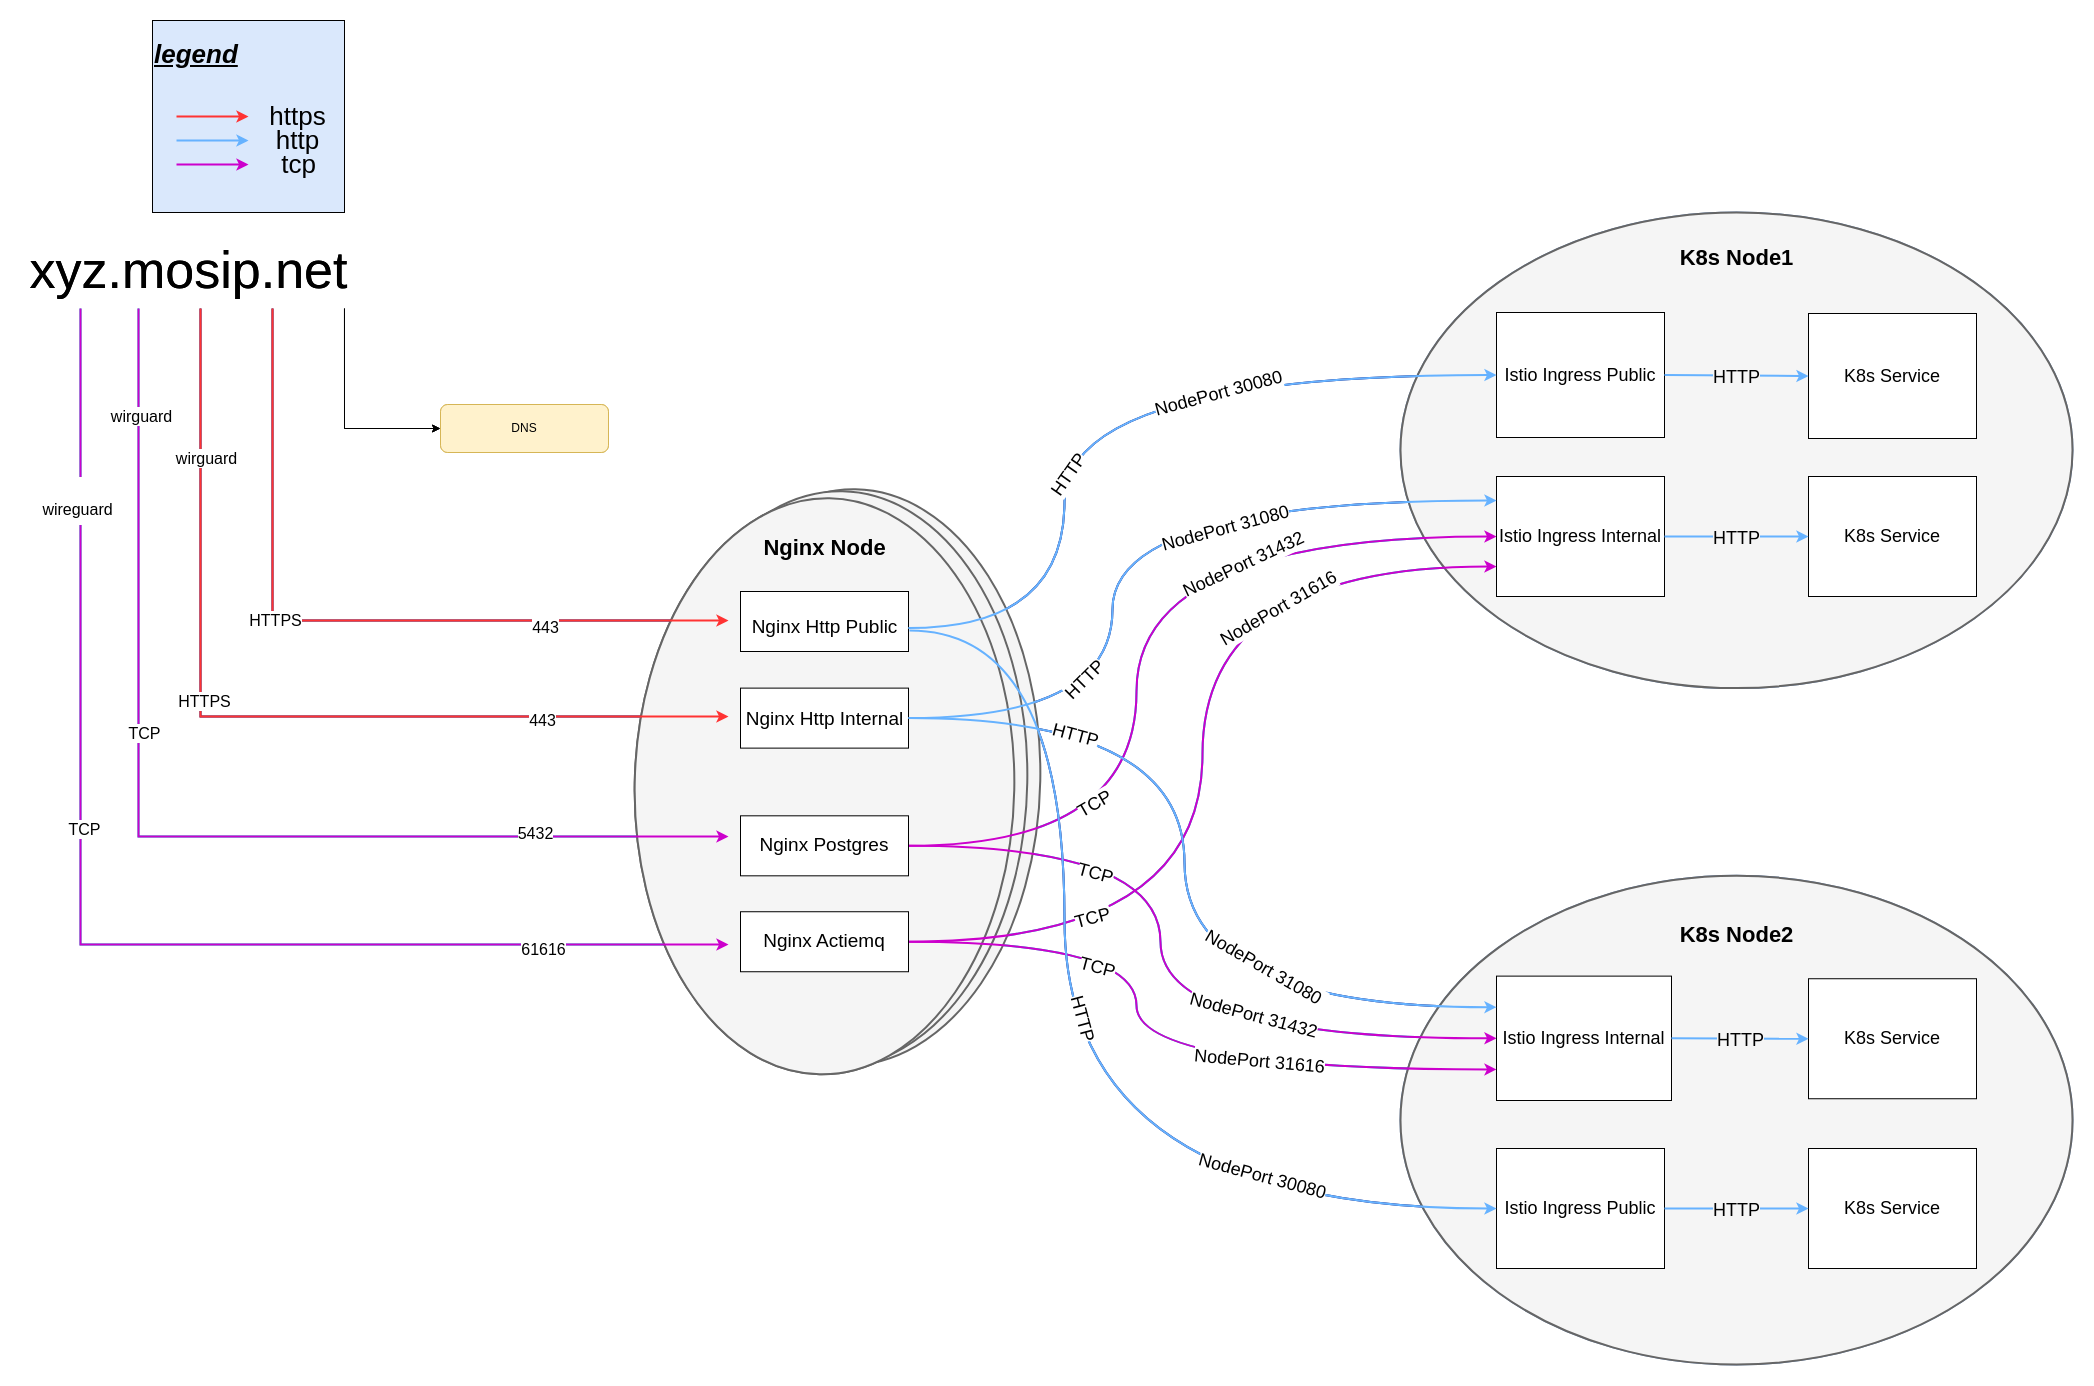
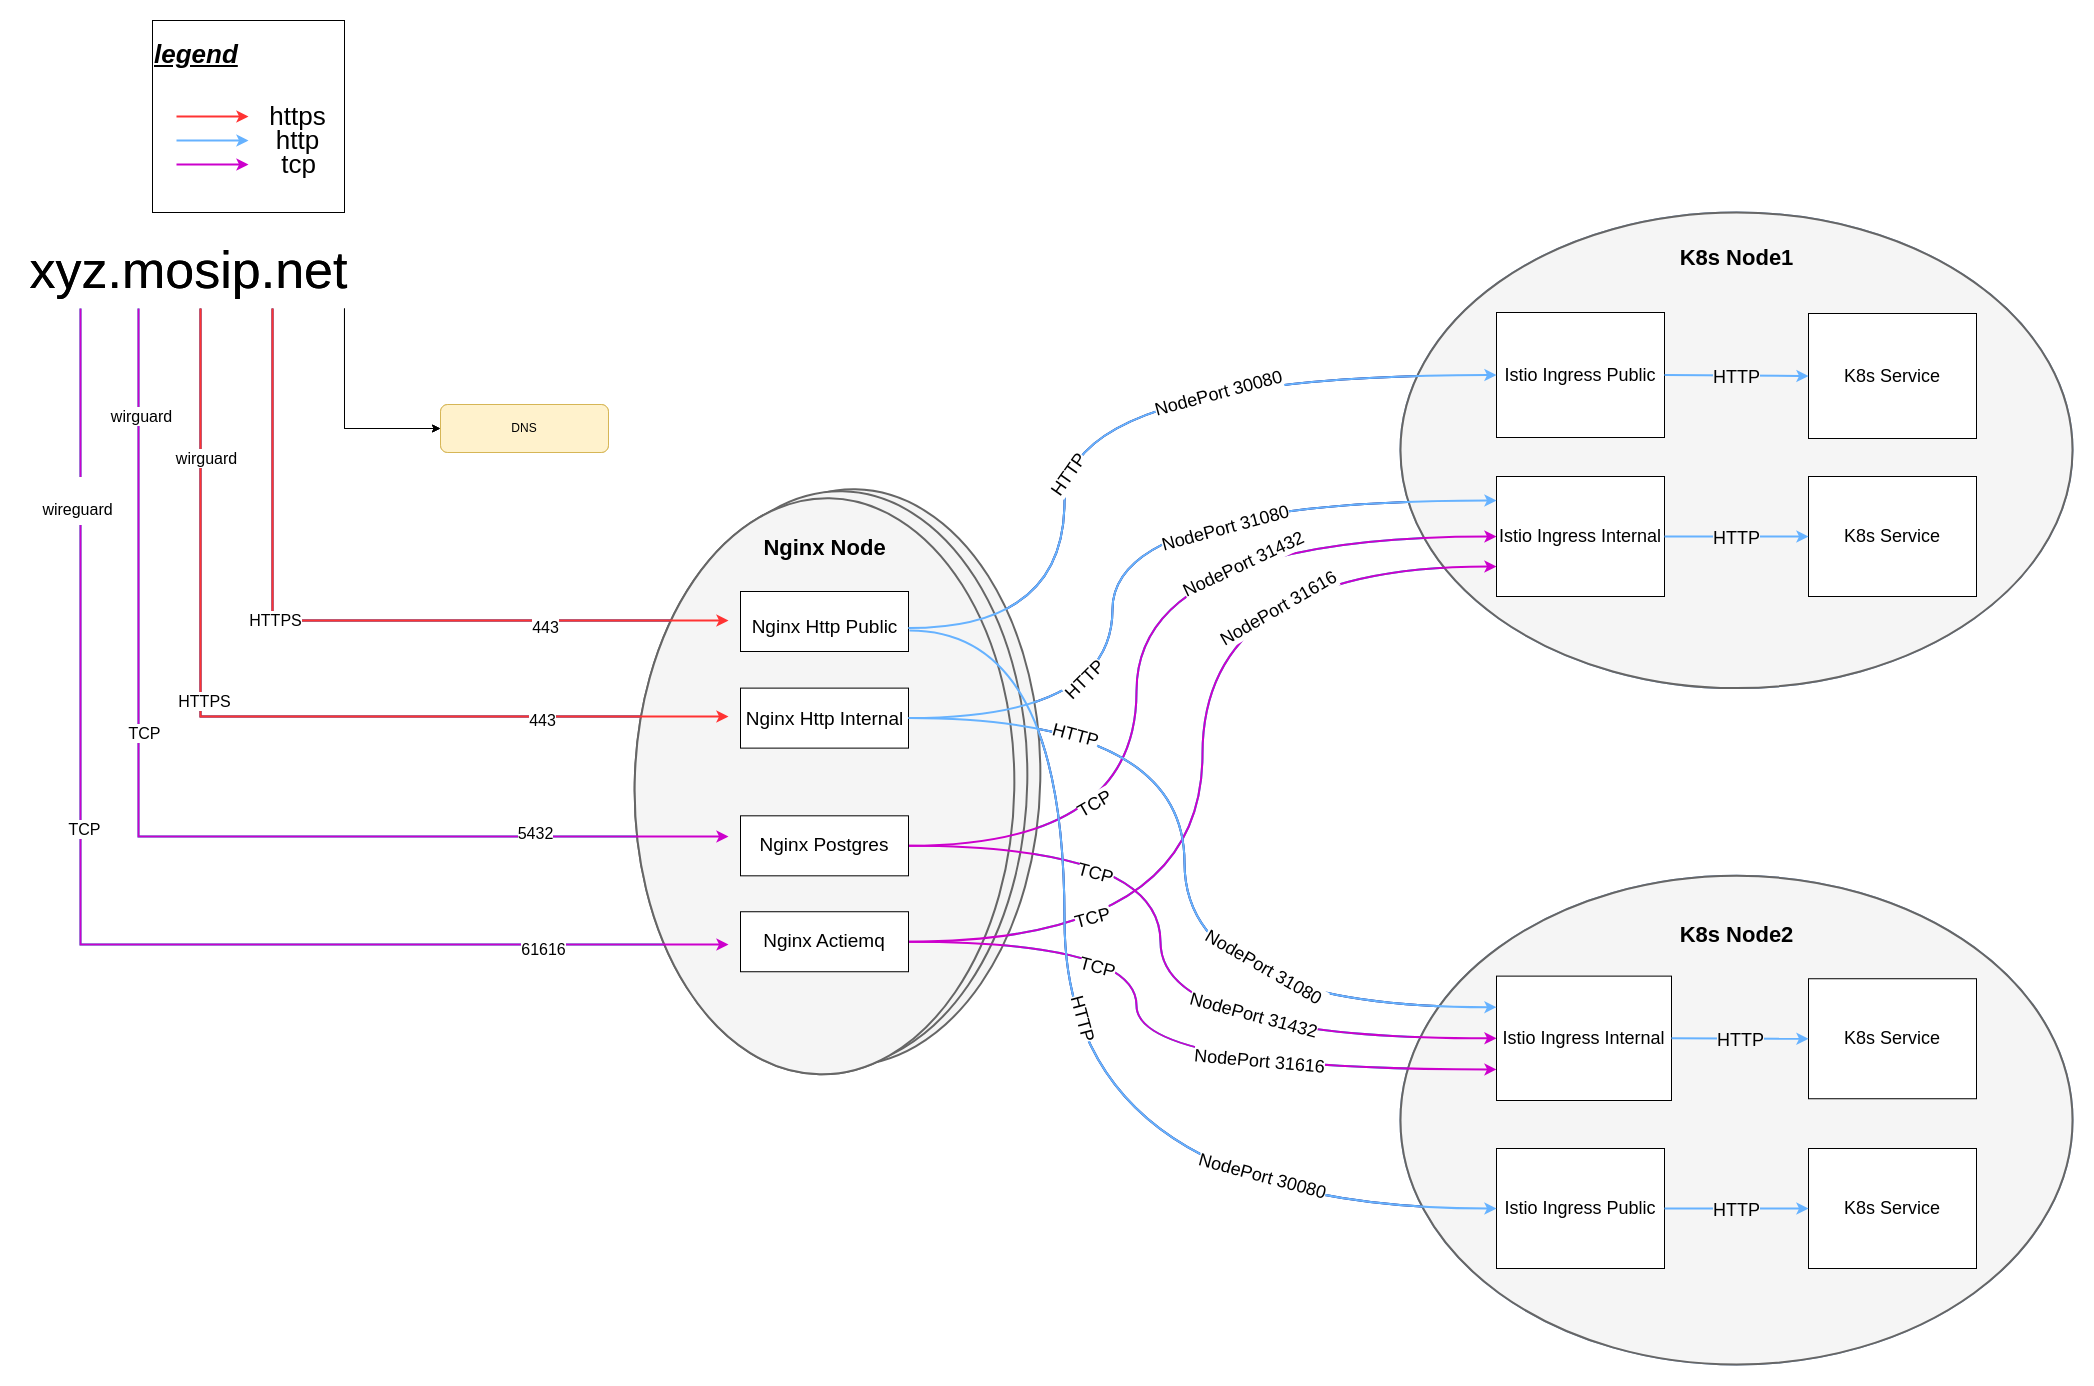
(249, 117) -> (249, 117)
